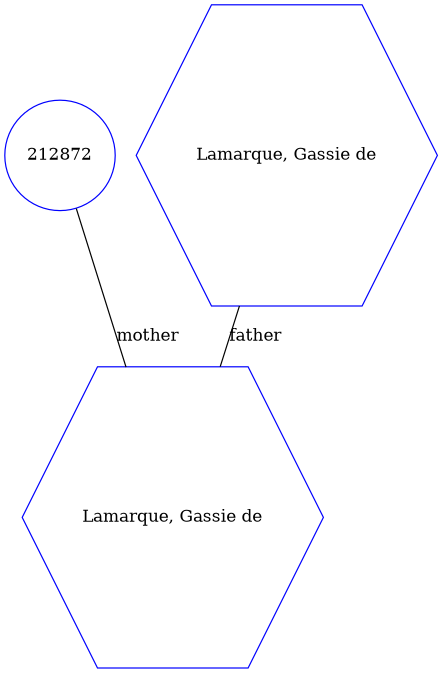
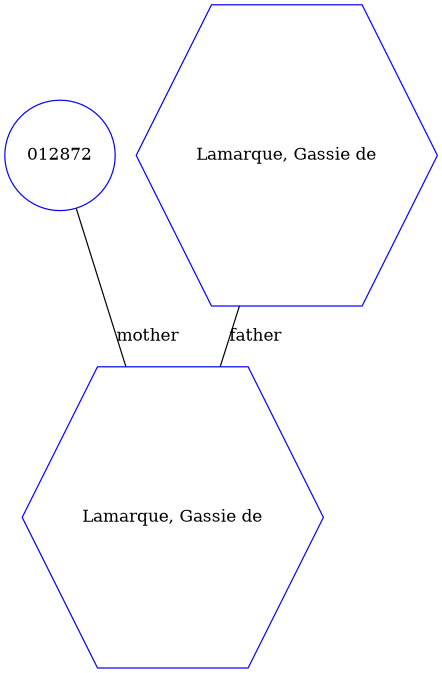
(60, 155) -> (60, 155)
